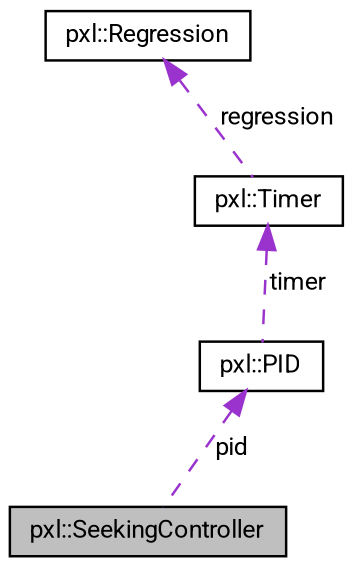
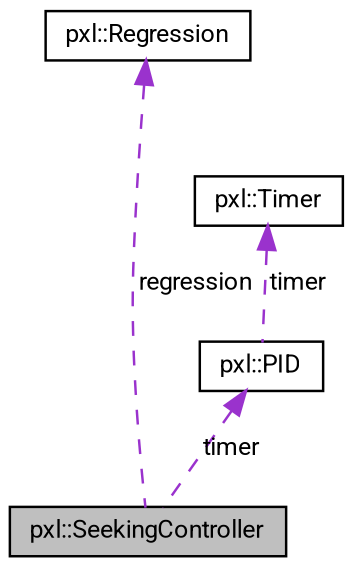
(216, 129) -> (133, 296)
(229, 449) -> (229, 449)
